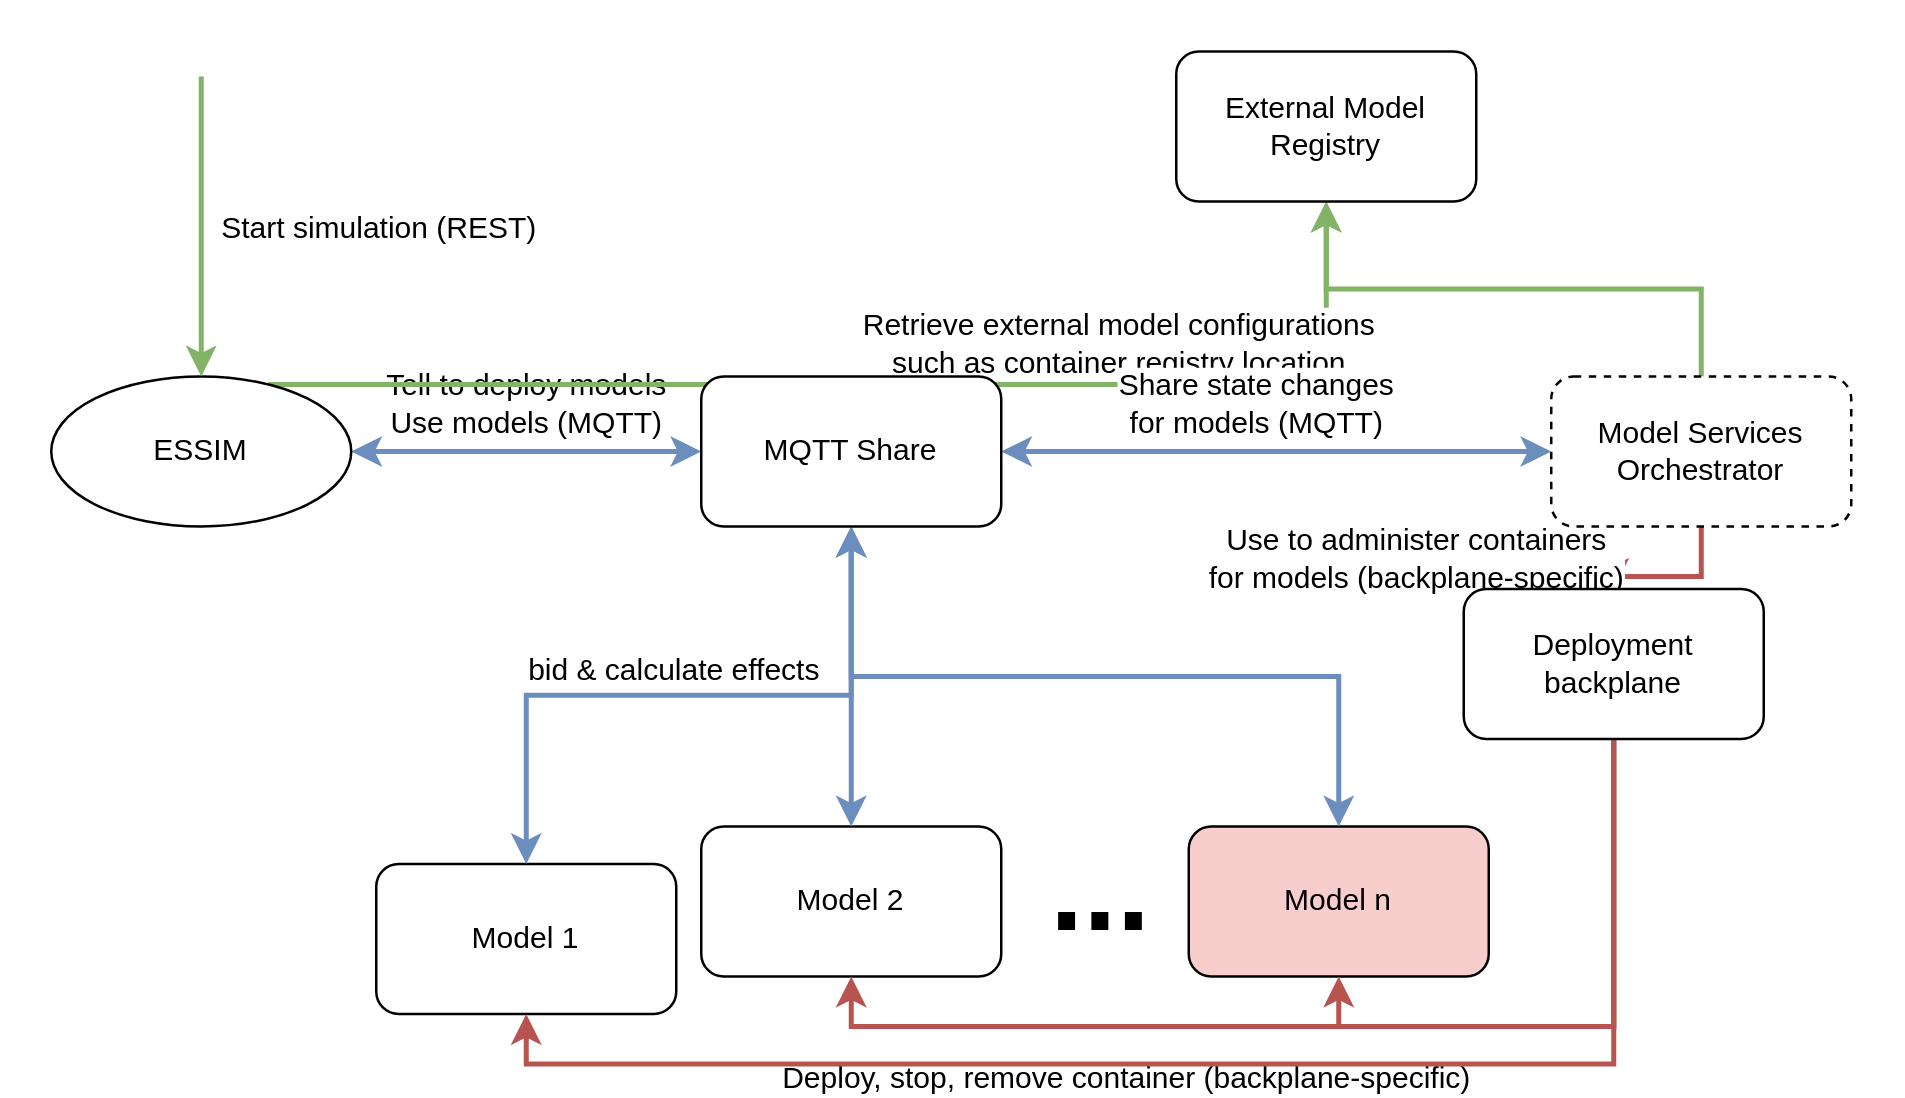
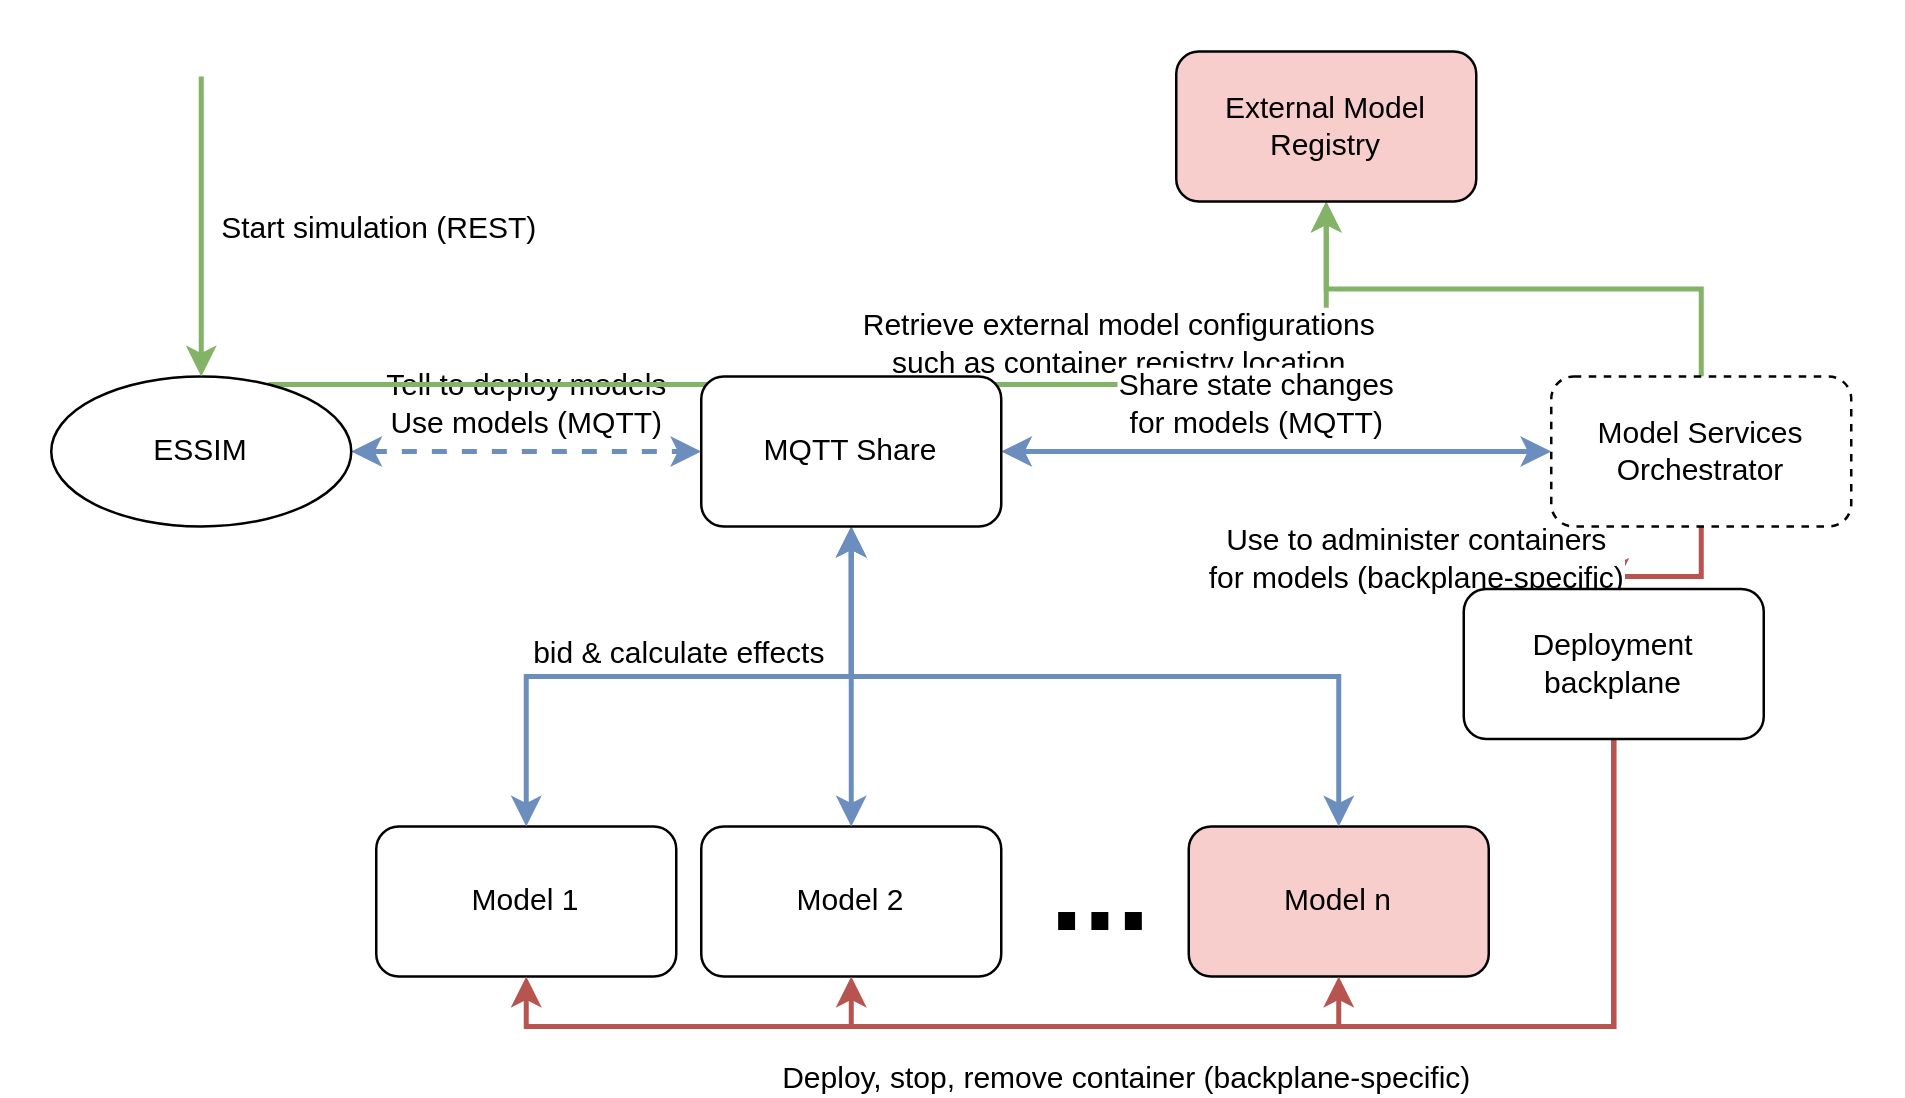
(1326, 126) -> (1326, 126)
(394, 451) -> (394, 451)
(526, 939) -> (526, 901)
